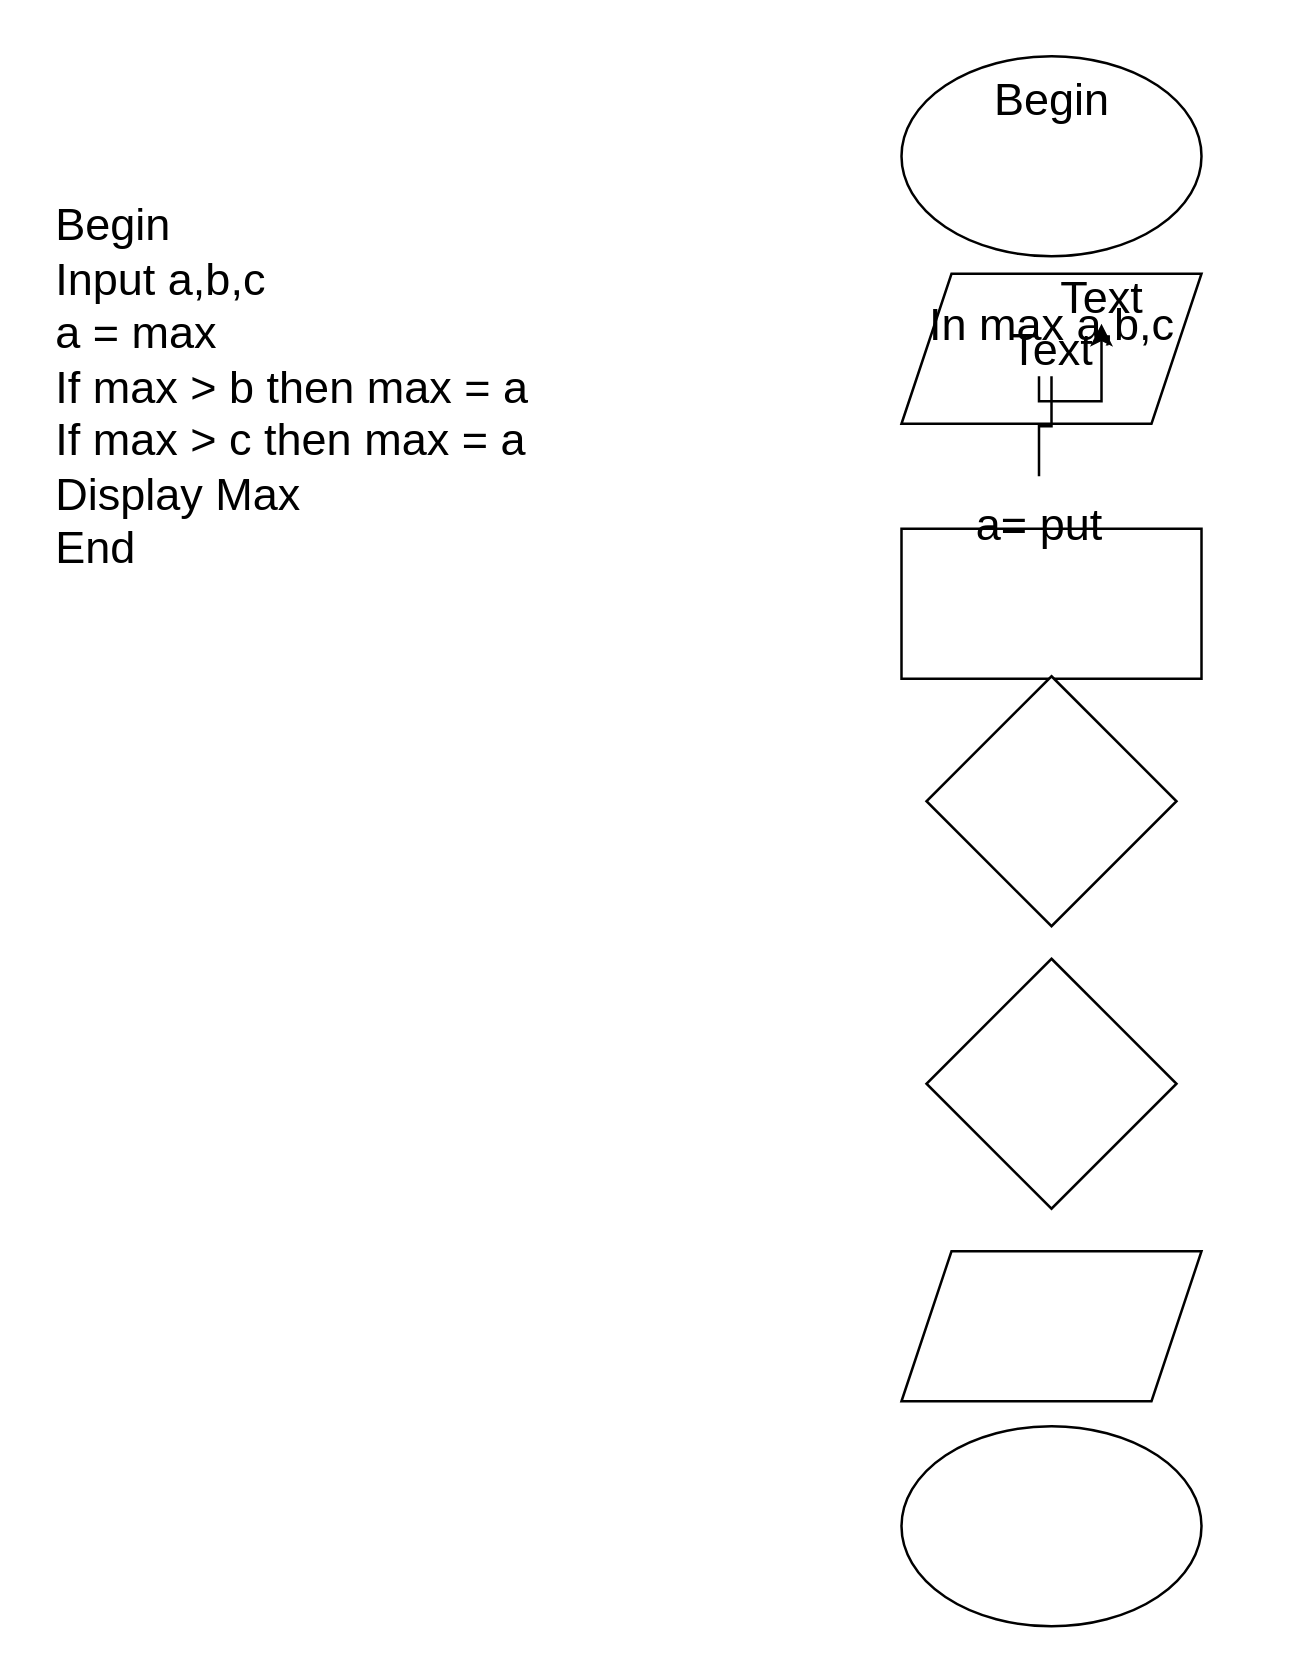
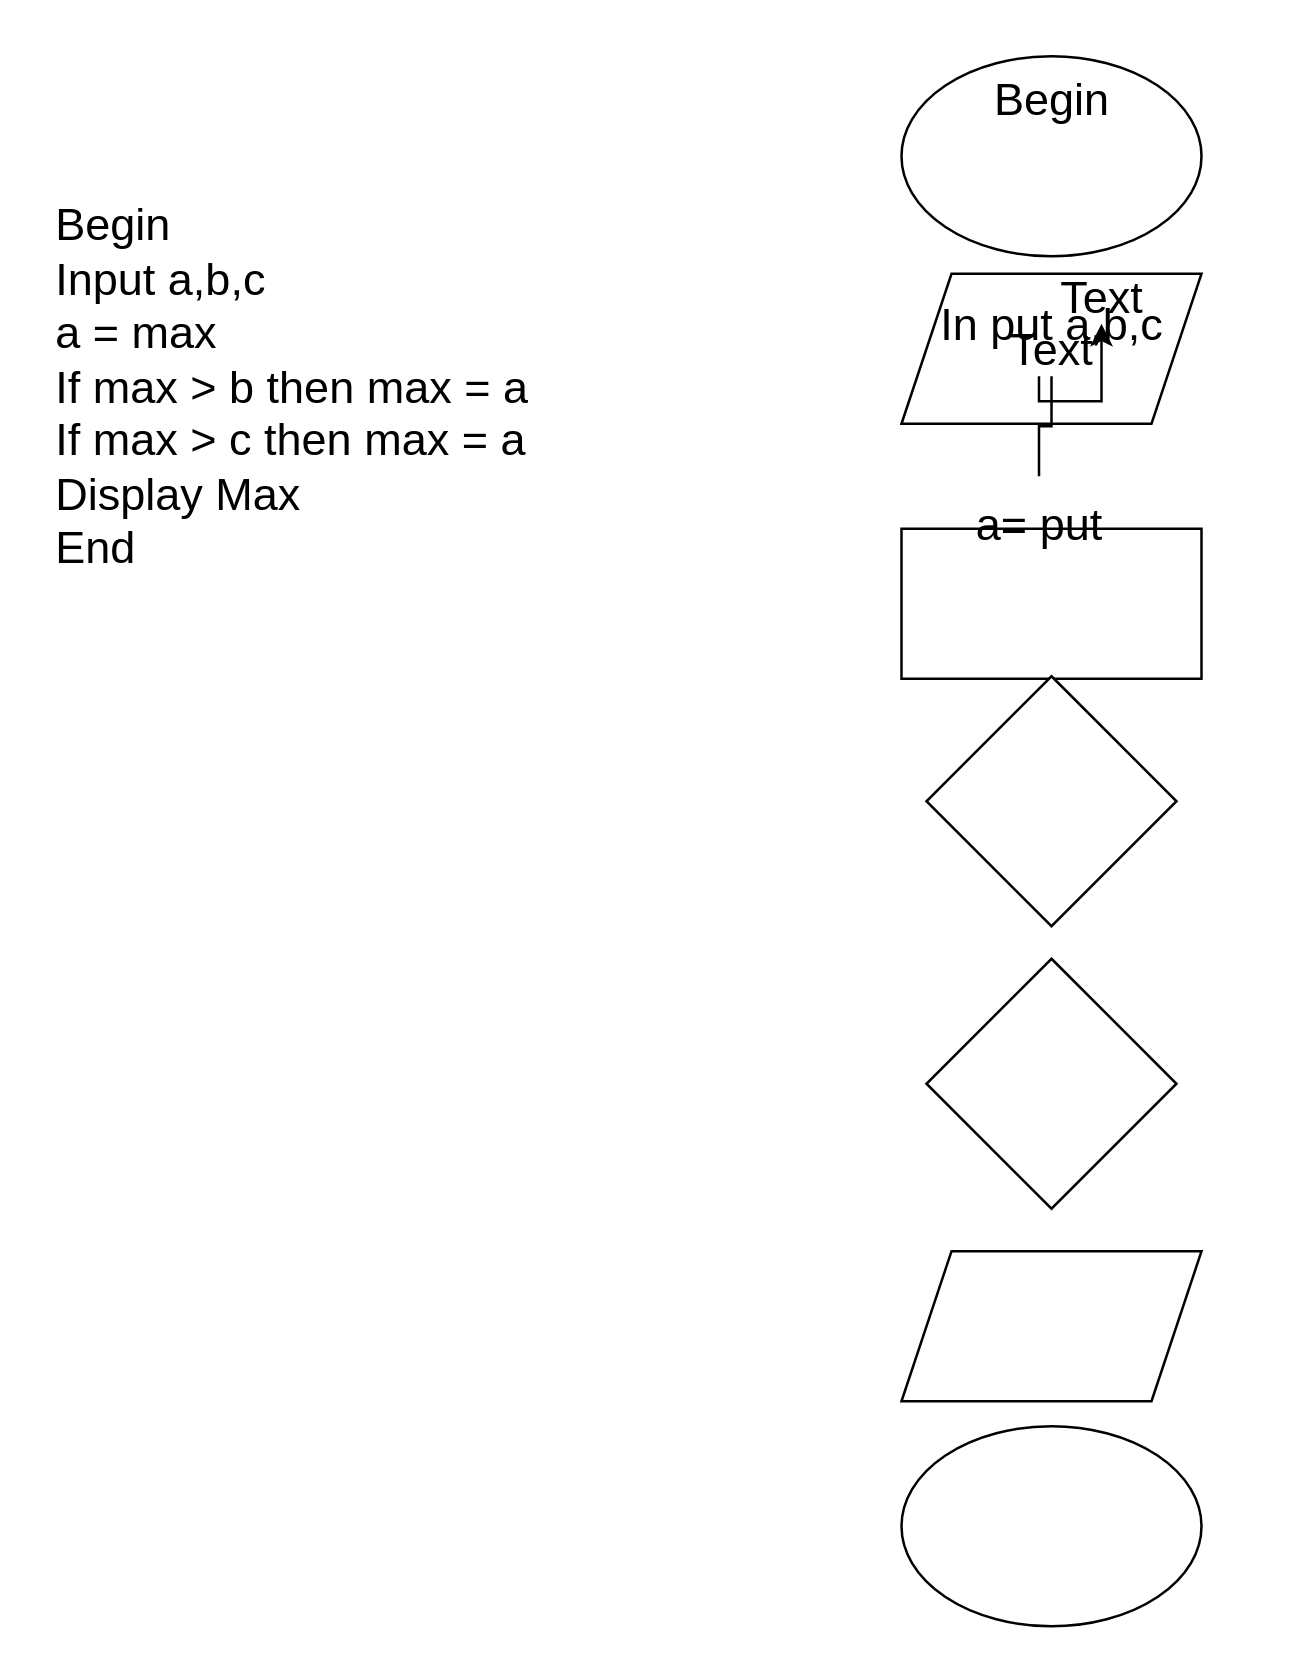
(1078, 326) -> (1078, 326)
